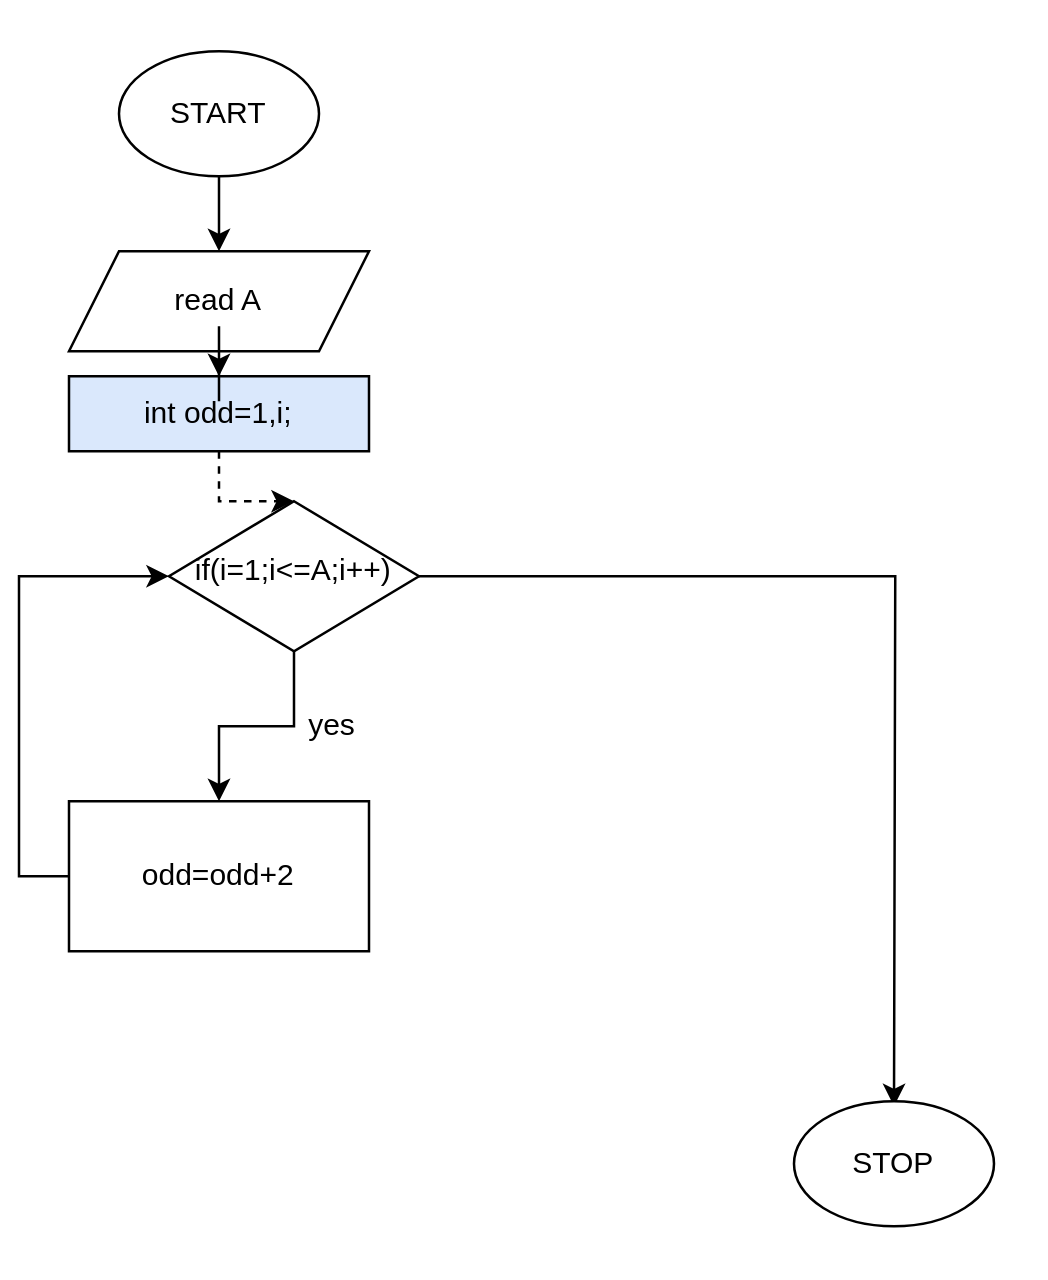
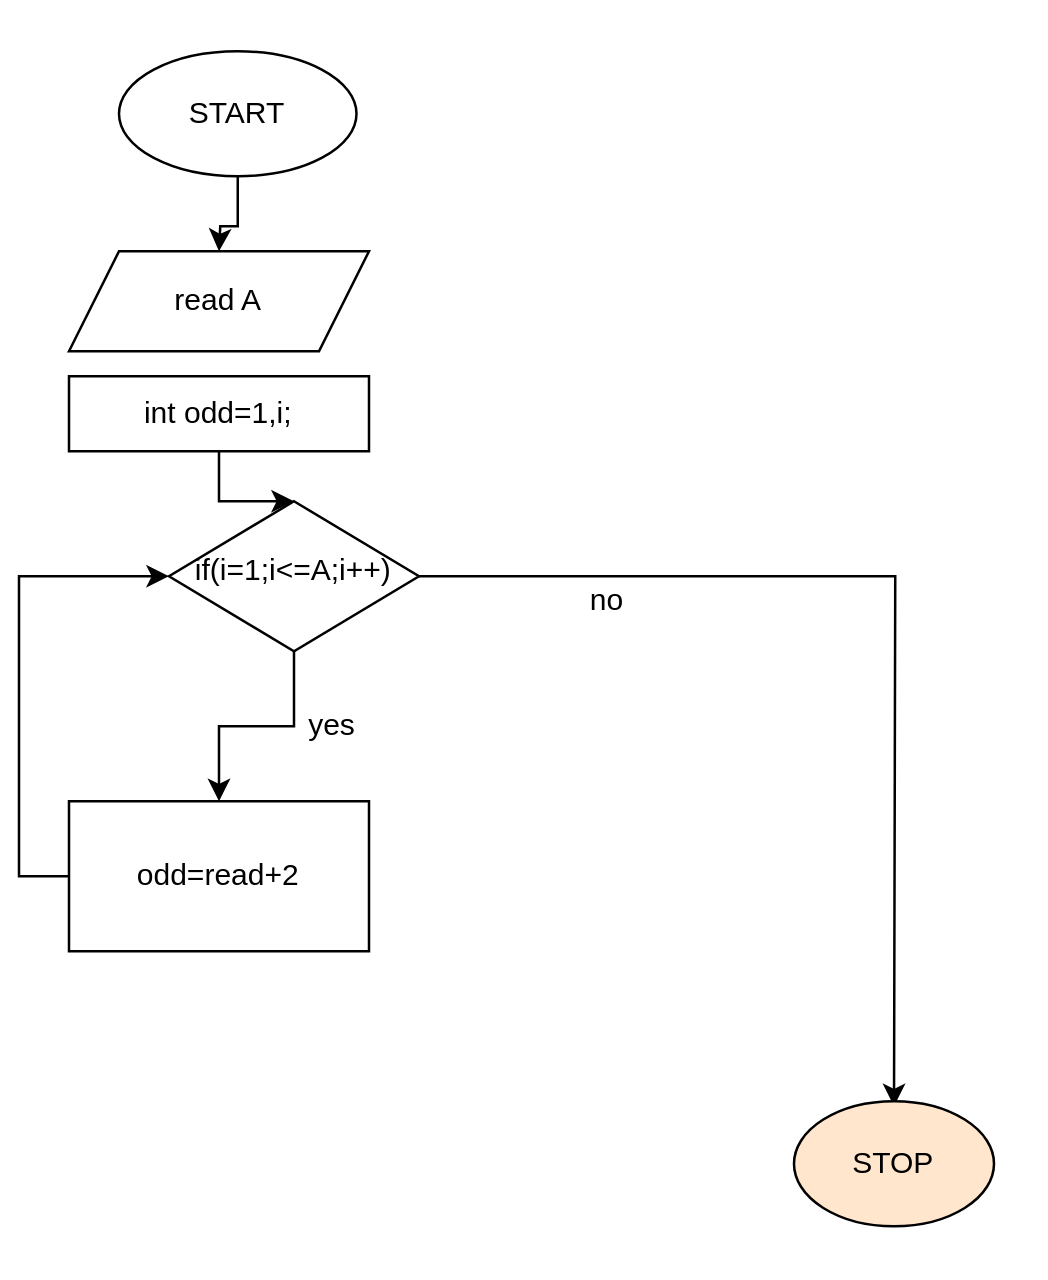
(219, 114) -> (238, 114)
(219, 372) -> none
(219, 414) -> (219, 414)
(225, 501) -> (225, 501)
none -> (606, 601)
(219, 876) -> (219, 876)
(894, 1164) -> (894, 1164)
